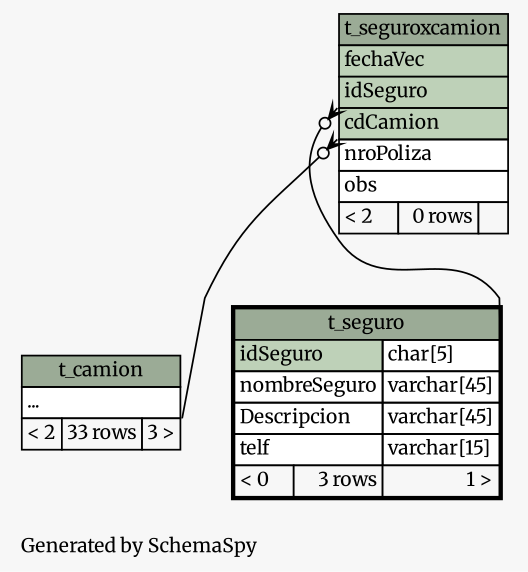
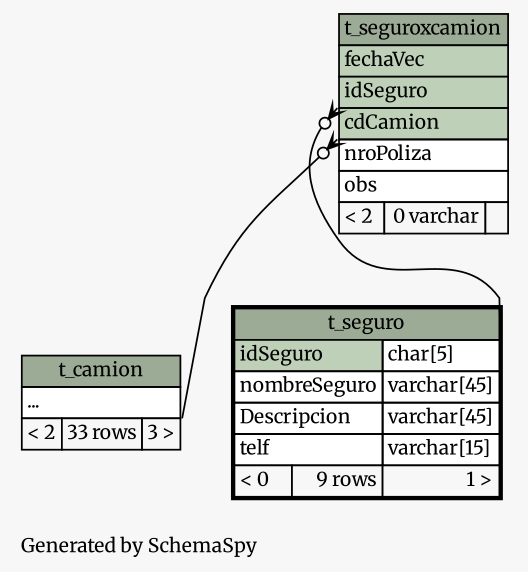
(443, 217) -> (437, 217)
(348, 480) -> (347, 480)
